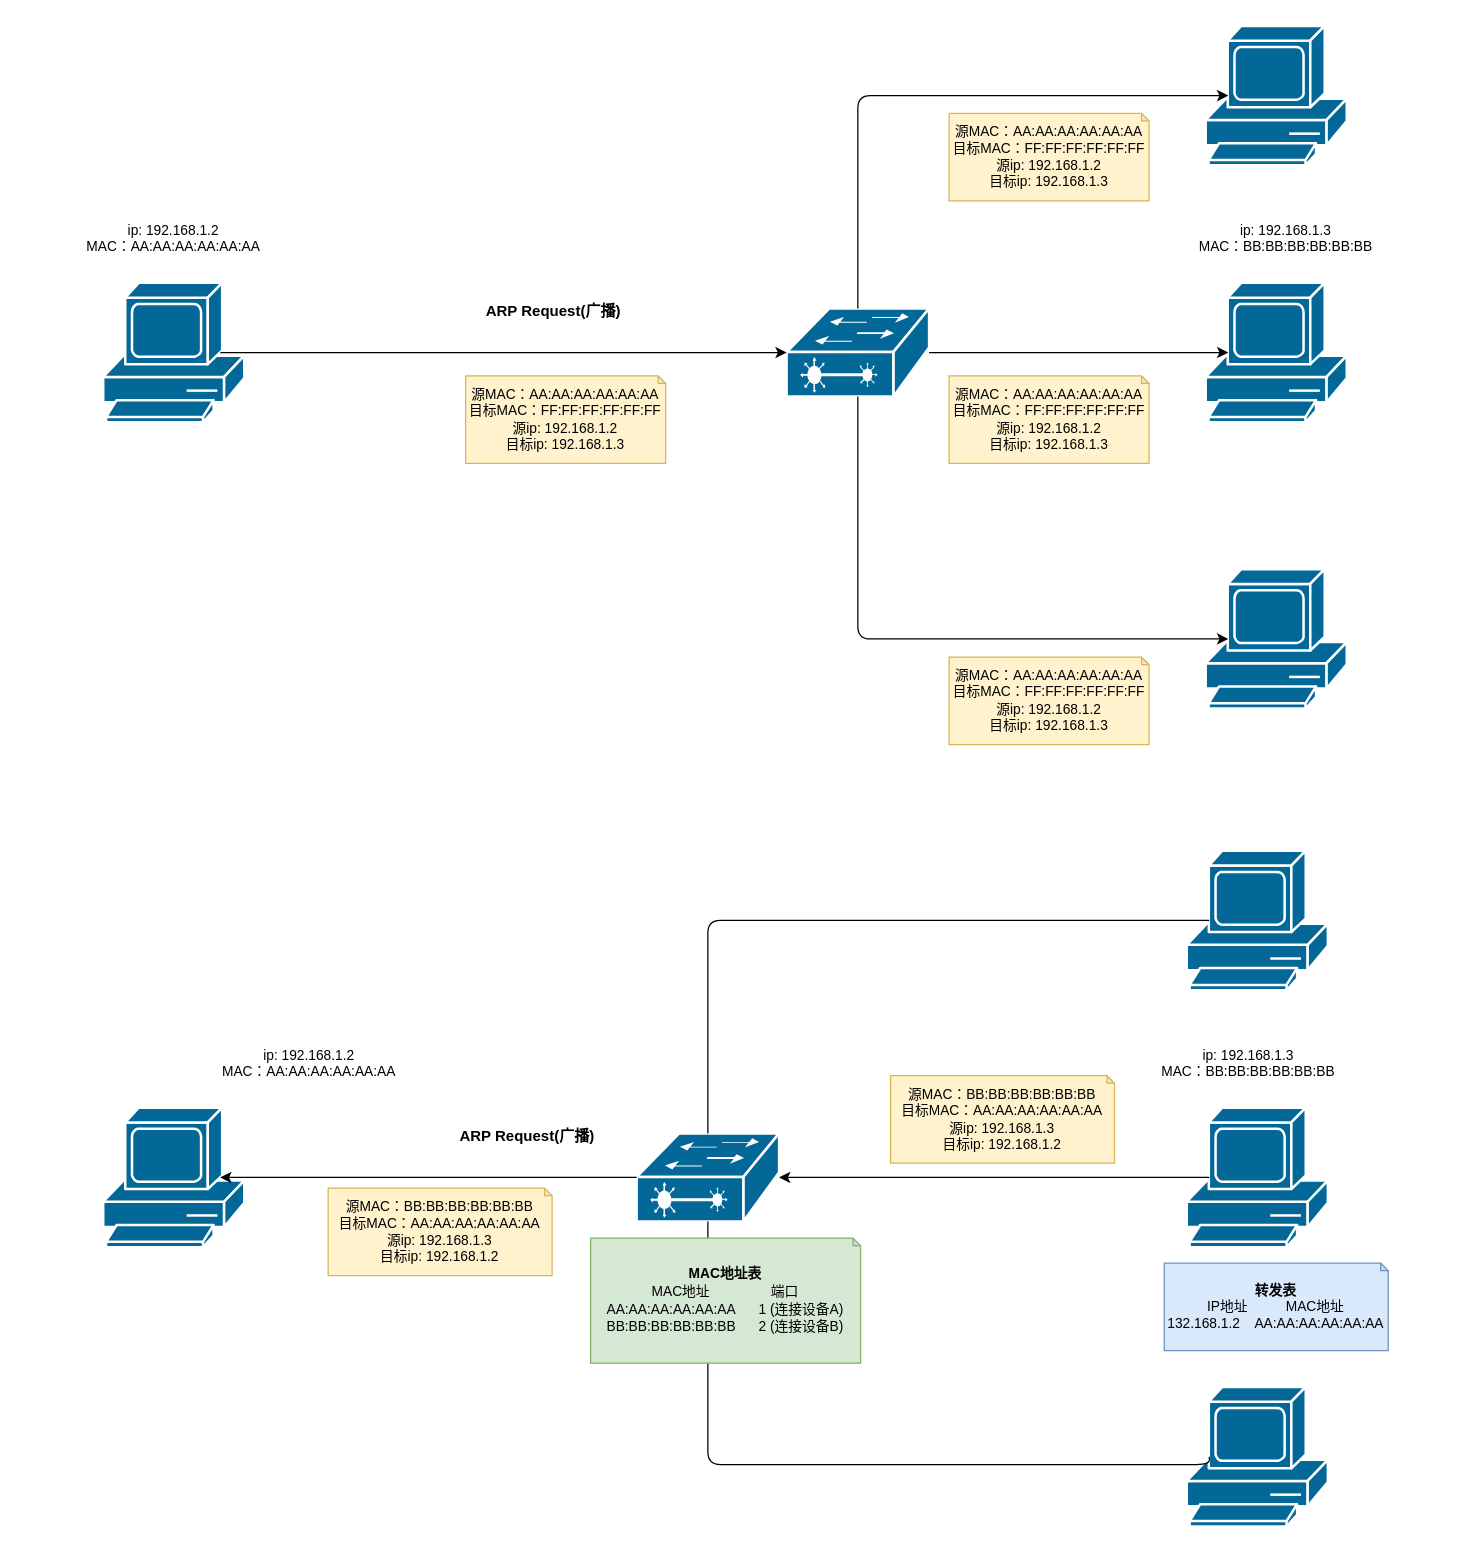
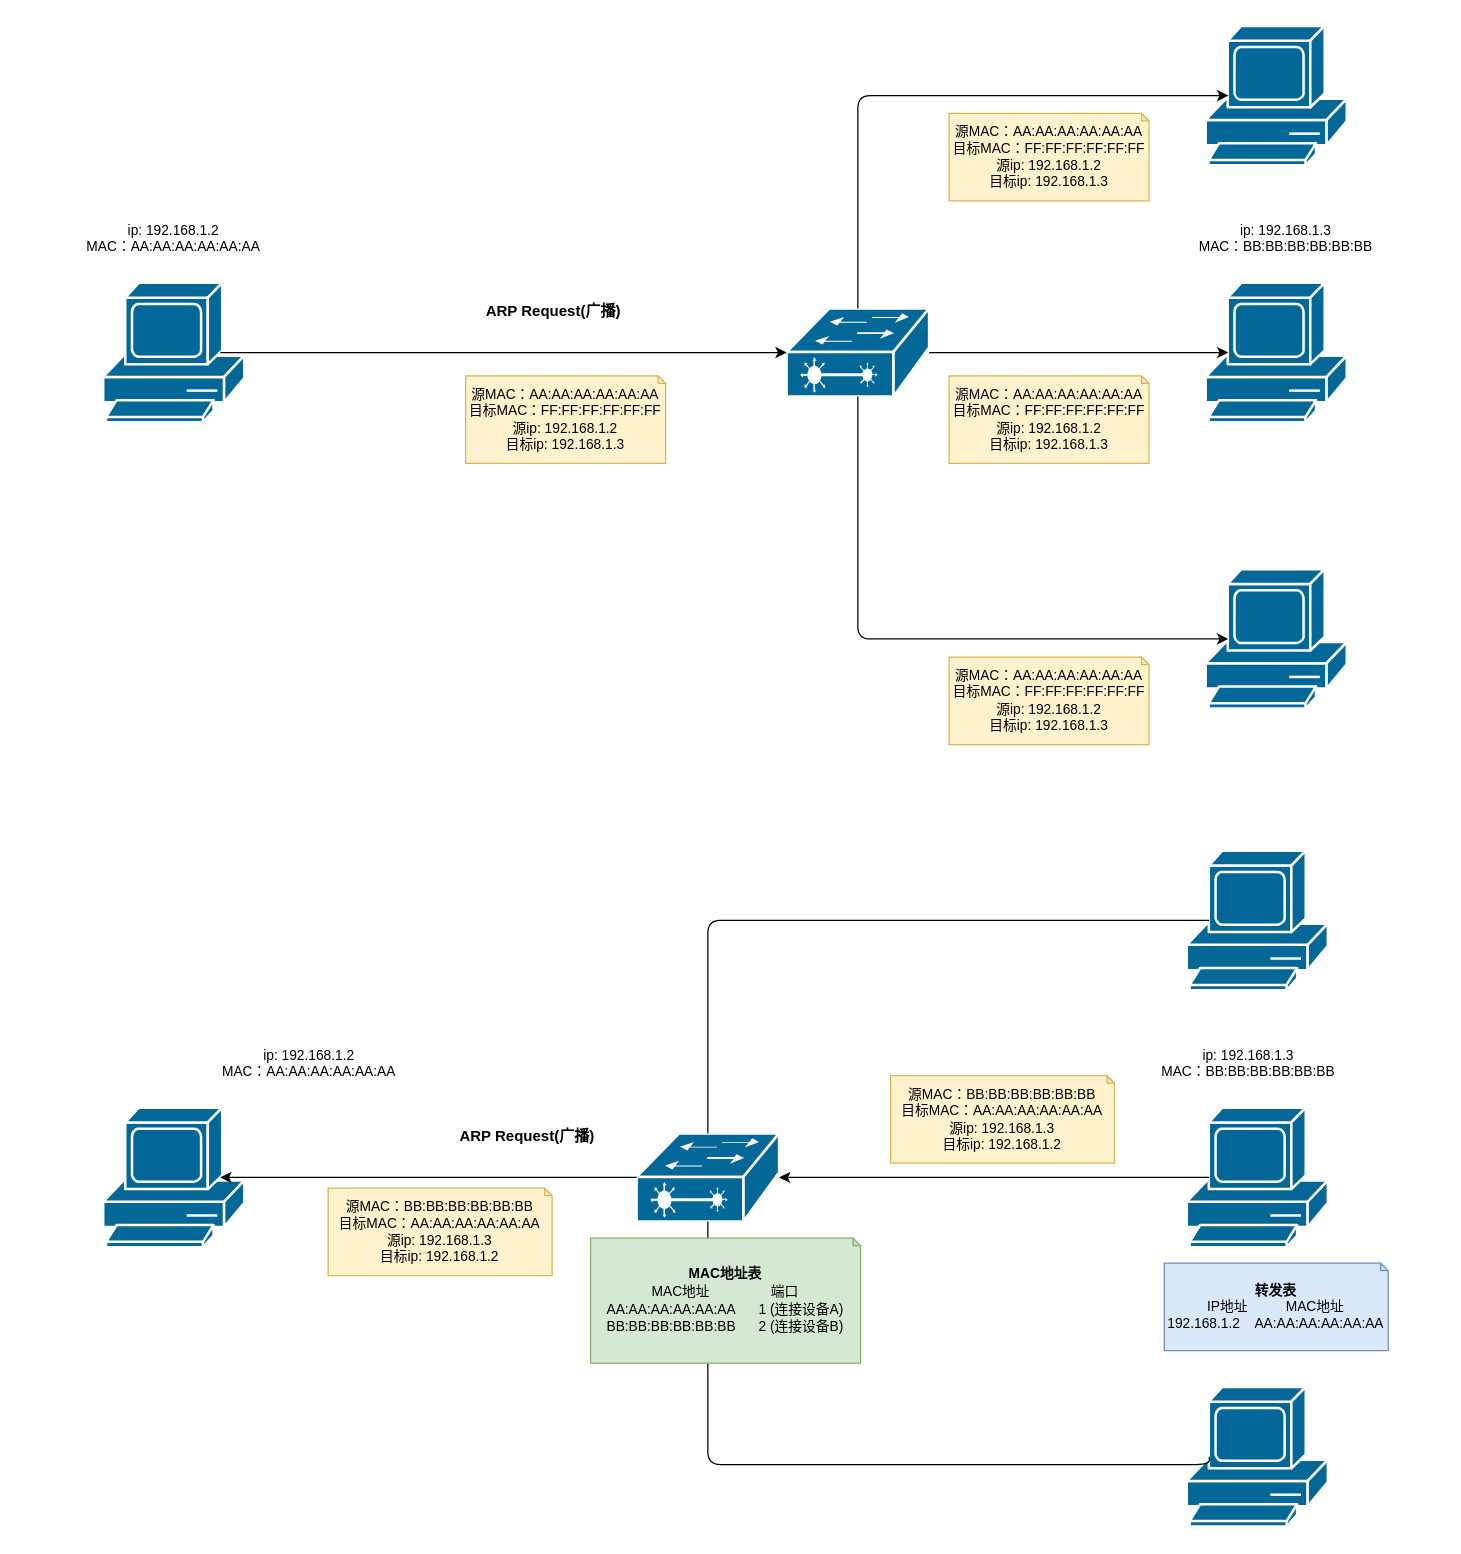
(1276, 1307) -> (1276, 1307)
